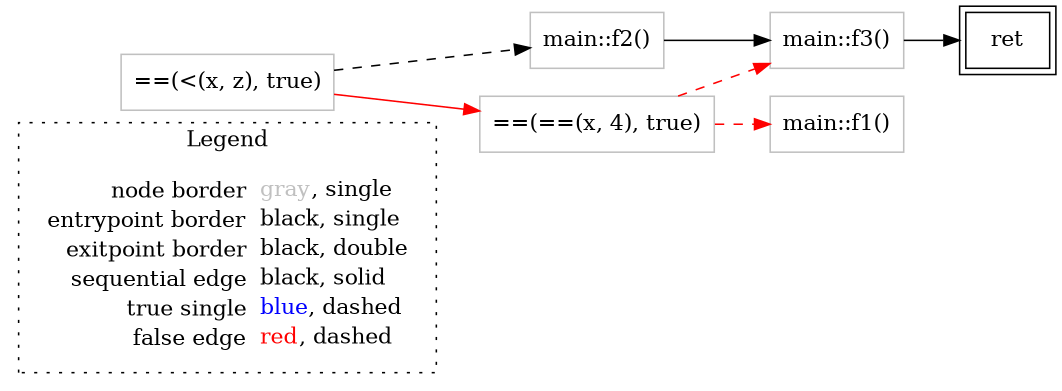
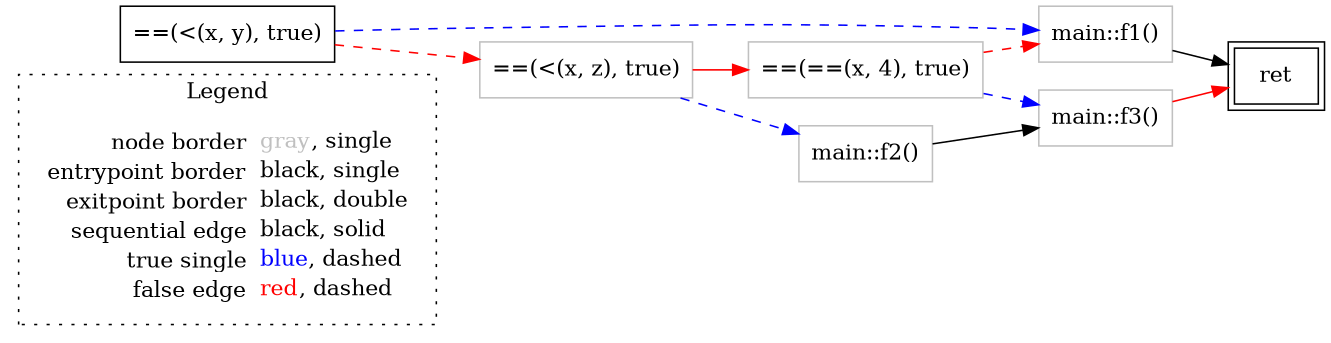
none -> (227, 34)
(924, 40) -> (1193, 97)
none -> (1193, 56)
(424, 60) -> (732, 114)
(716, 82) -> (1003, 98)
